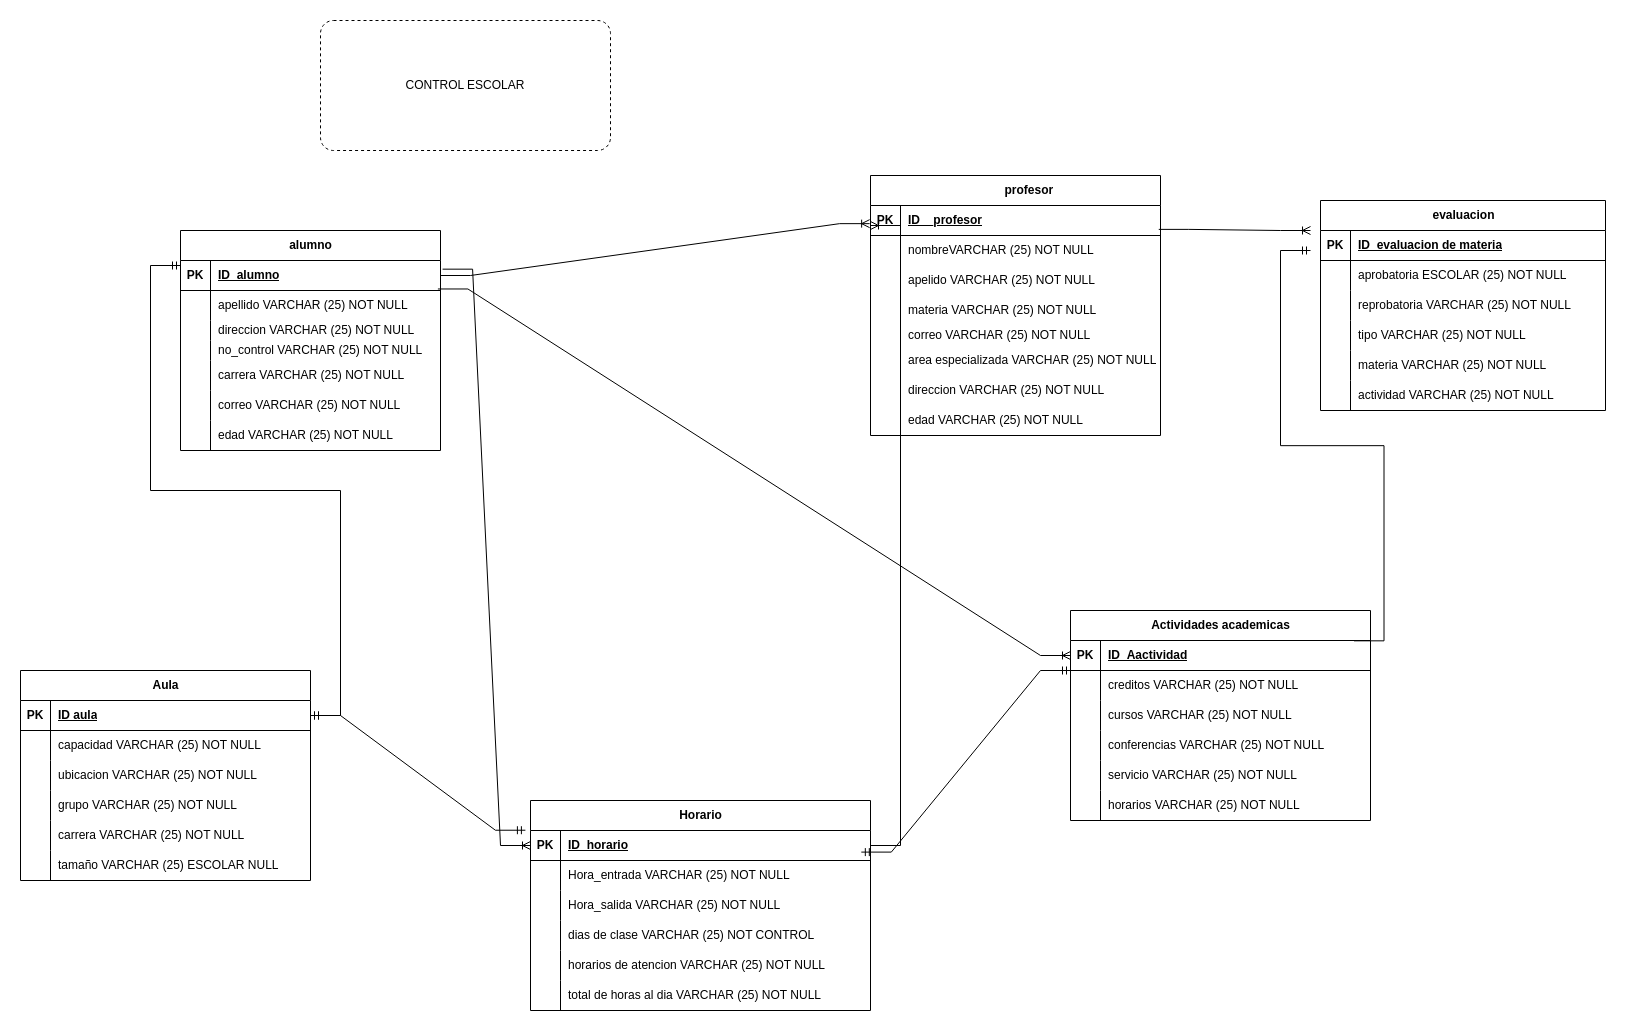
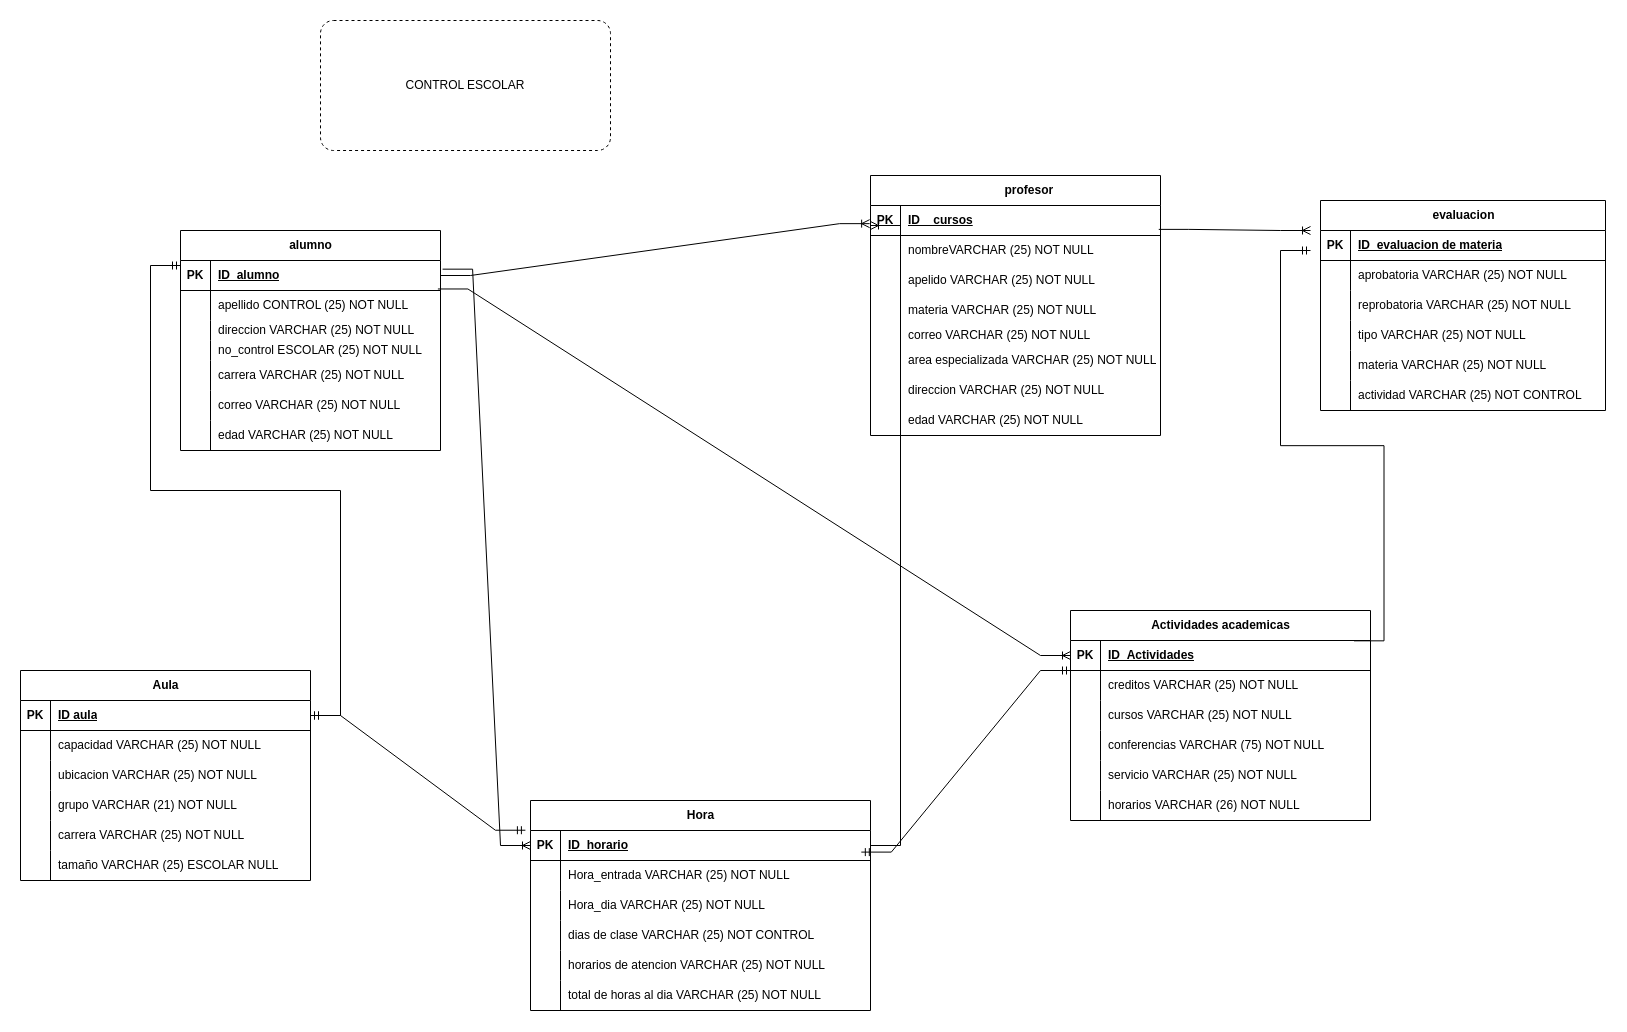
(949, 221) -> (942, 221)
(1462, 276) -> (1462, 276)
(308, 306) -> (308, 306)
(318, 351) -> (318, 351)
(1453, 396) -> (1463, 396)
(1149, 656) -> (1152, 656)
(1215, 746) -> (1215, 746)
(143, 806) -> (143, 806)
(1202, 806) -> (1202, 806)
(701, 816) -> (701, 816)
(670, 906) -> (662, 906)
